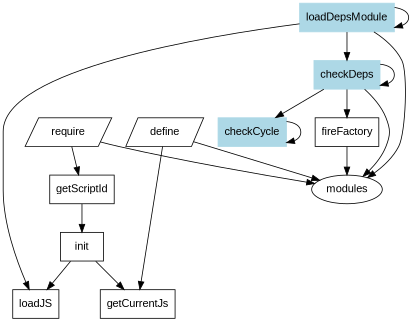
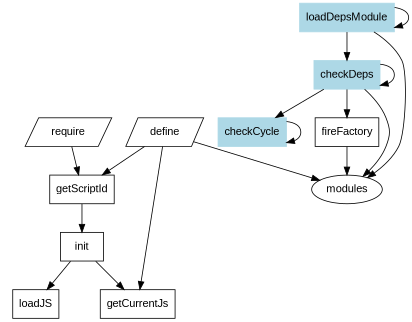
(65, 77) -> none
none -> (127, 158)
(203, 164) -> none
